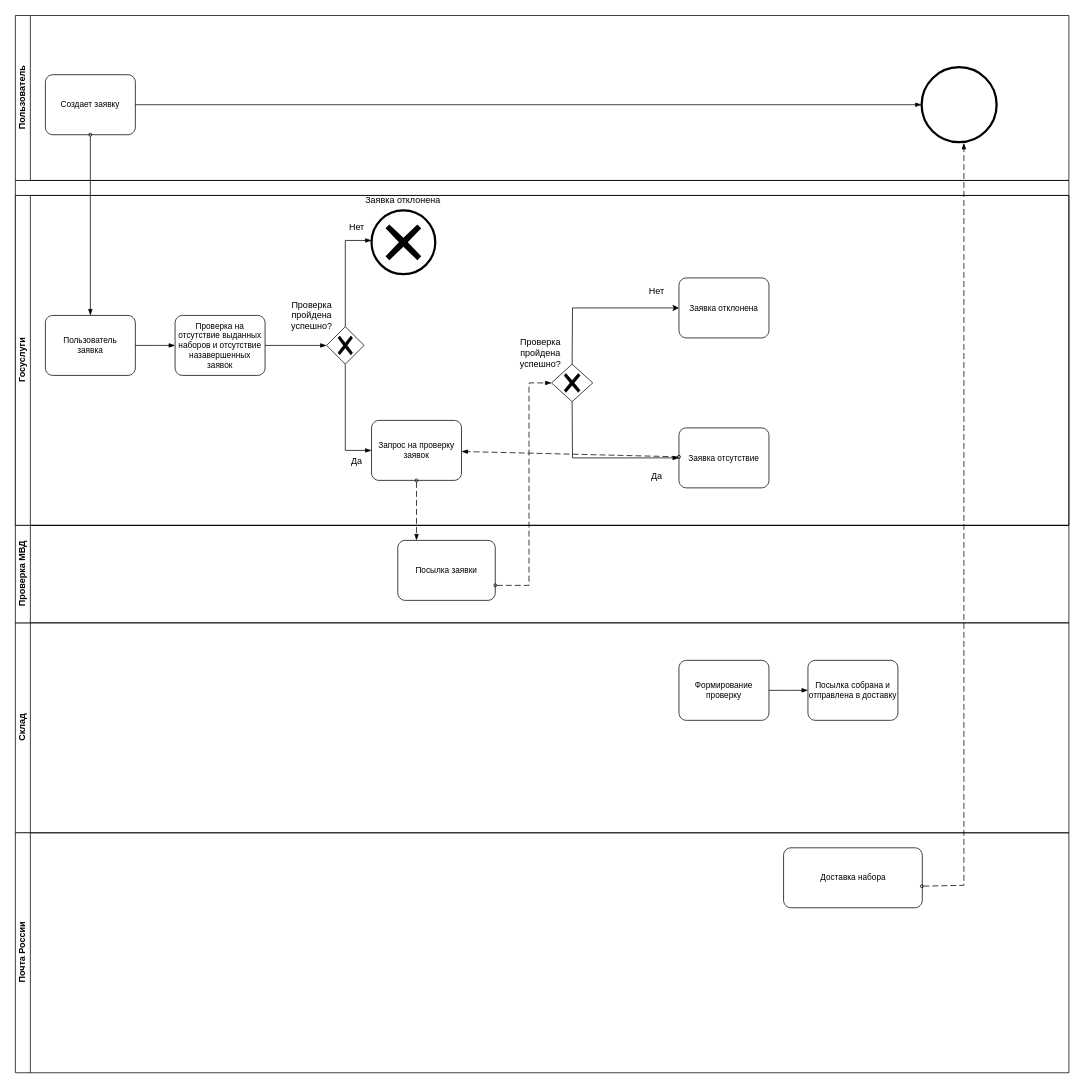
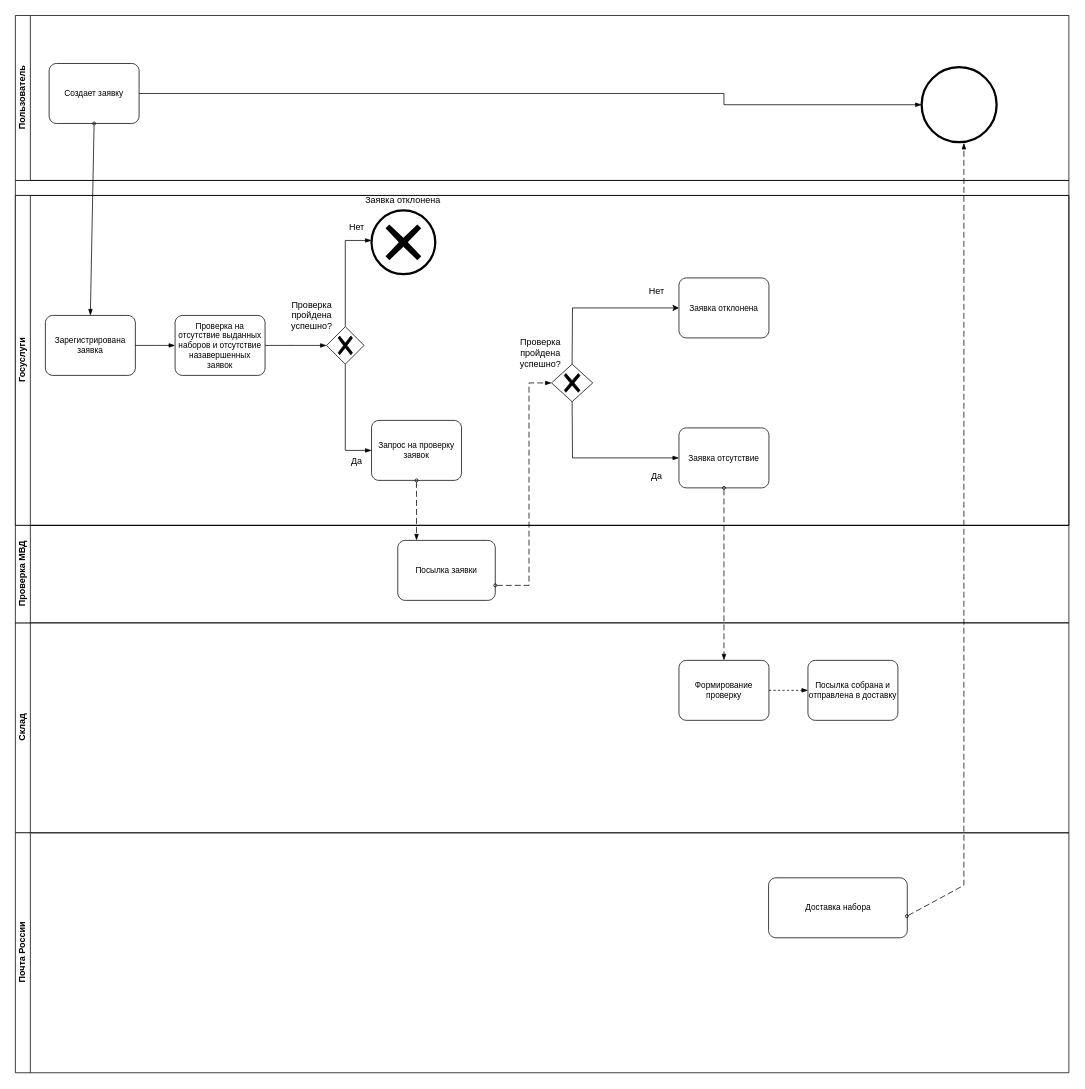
(90, 105) -> (94, 93)
(90, 345) -> (90, 345)
(545, 454) -> (724, 652)
(785, 690) -> (785, 690)
(853, 878) -> (838, 908)
